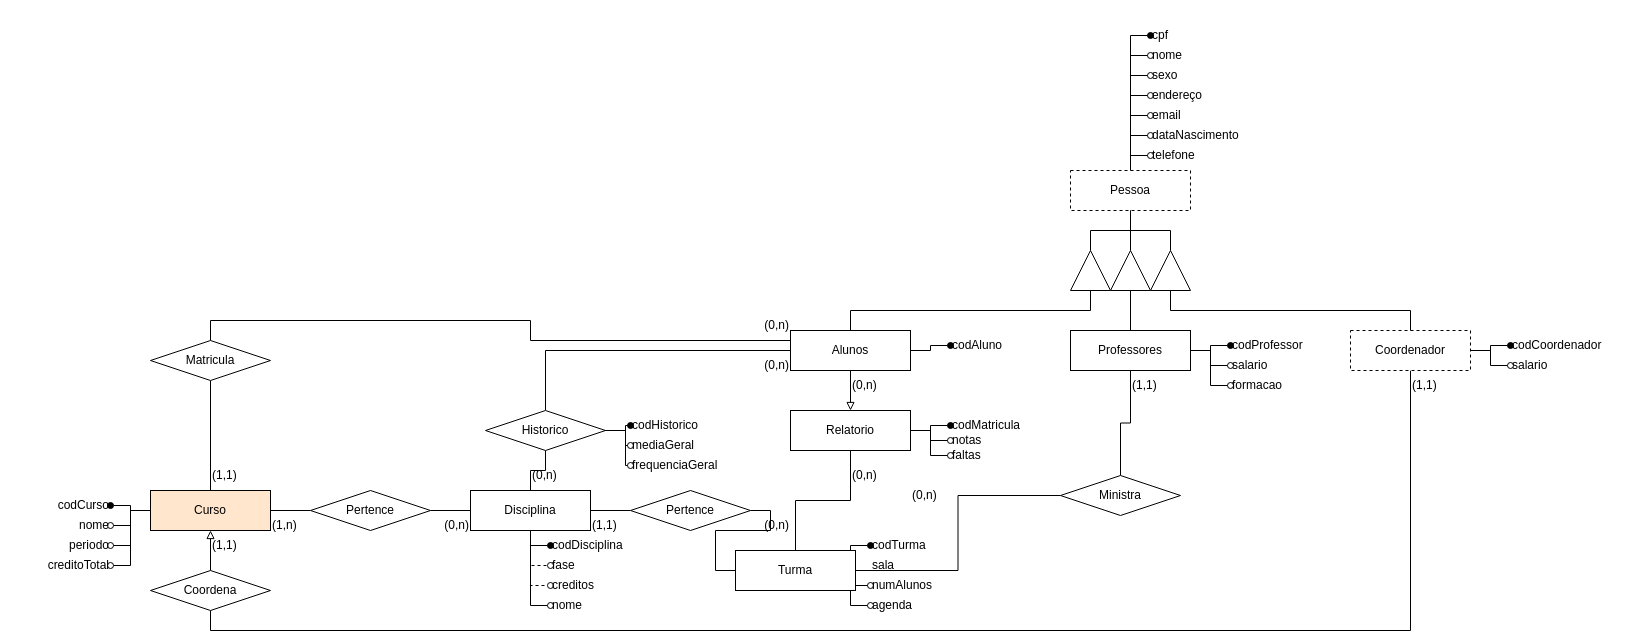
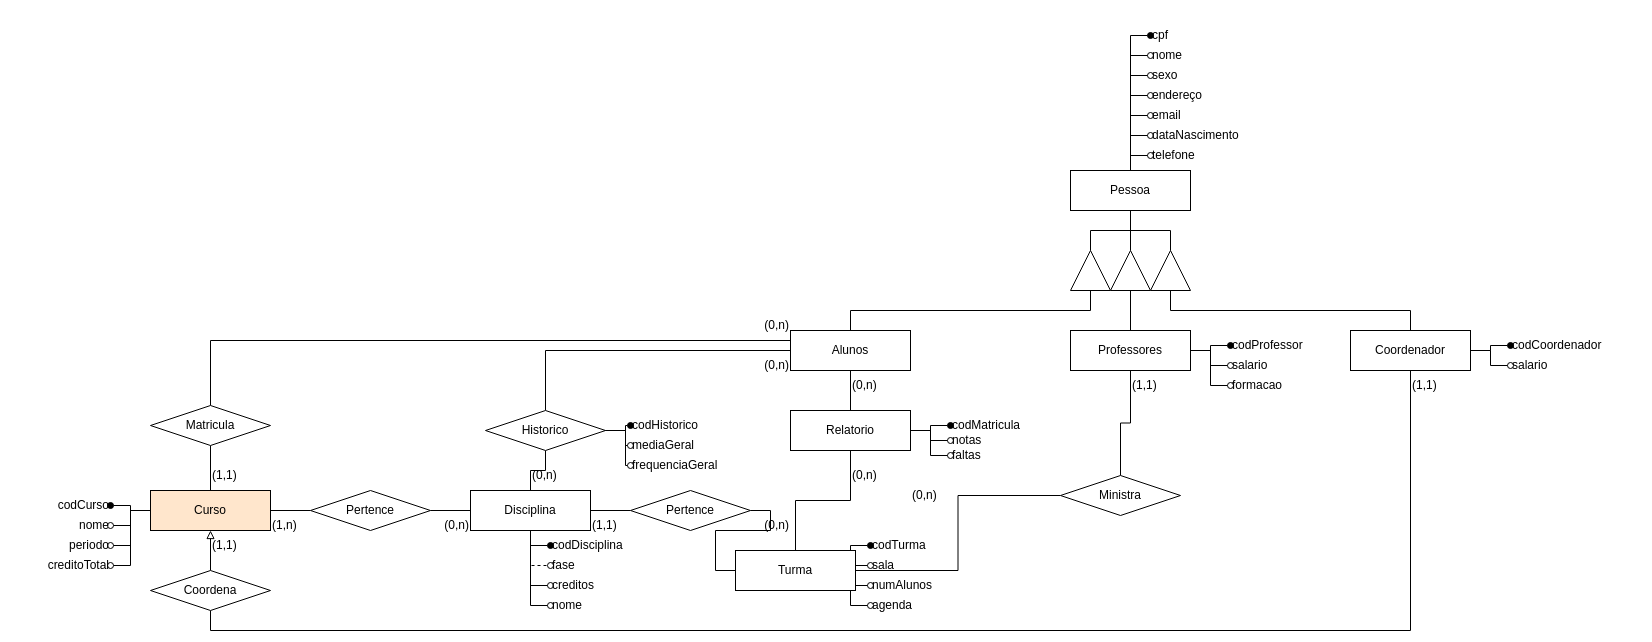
(1131, 191) -> (1131, 191)
(991, 346) -> none
(931, 350) -> none
(1411, 351) -> (1411, 351)
(211, 361) -> (211, 426)
(851, 401) -> (851, 404)
none -> (861, 566)
(540, 586) -> (540, 586)
